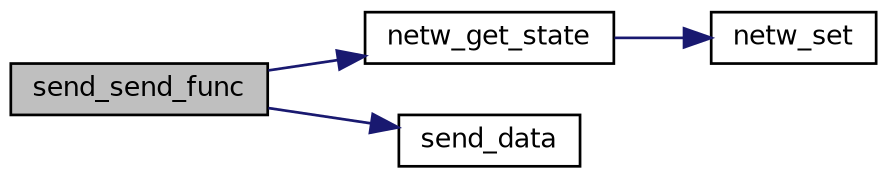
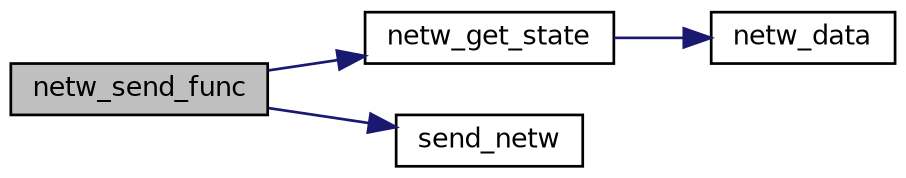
(794, 38) -> (803, 38)
(139, 89) -> (139, 89)
(489, 141) -> (489, 141)
